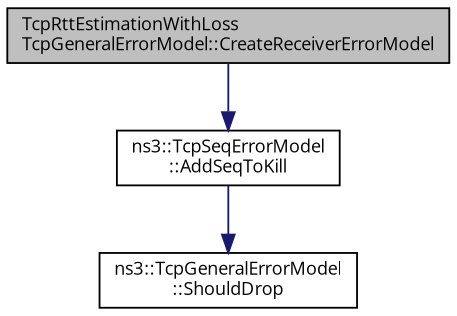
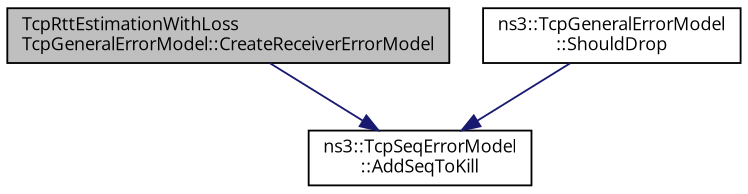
(228, 210) -> (524, 92)
